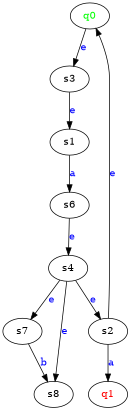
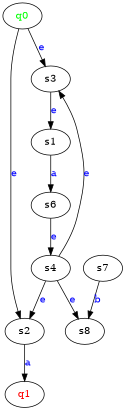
(109, 176) -> (11, 170)
(47, 297) -> (84, 177)
